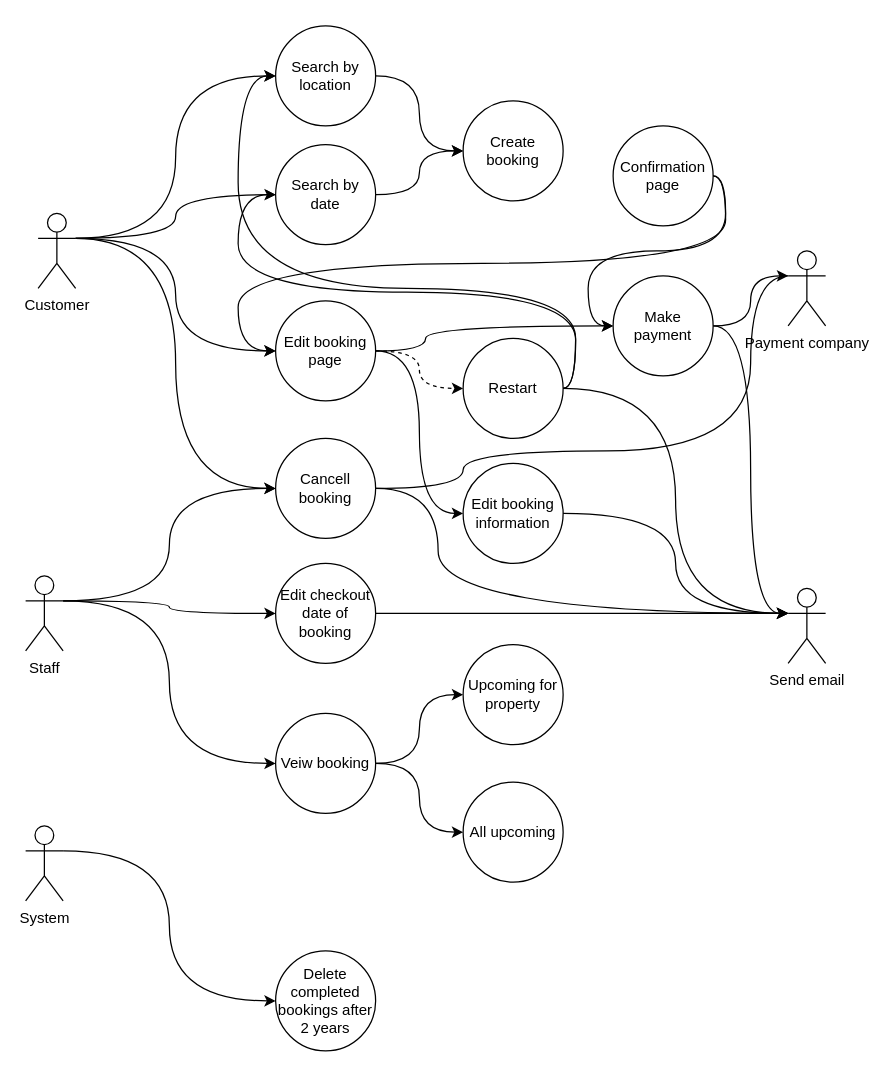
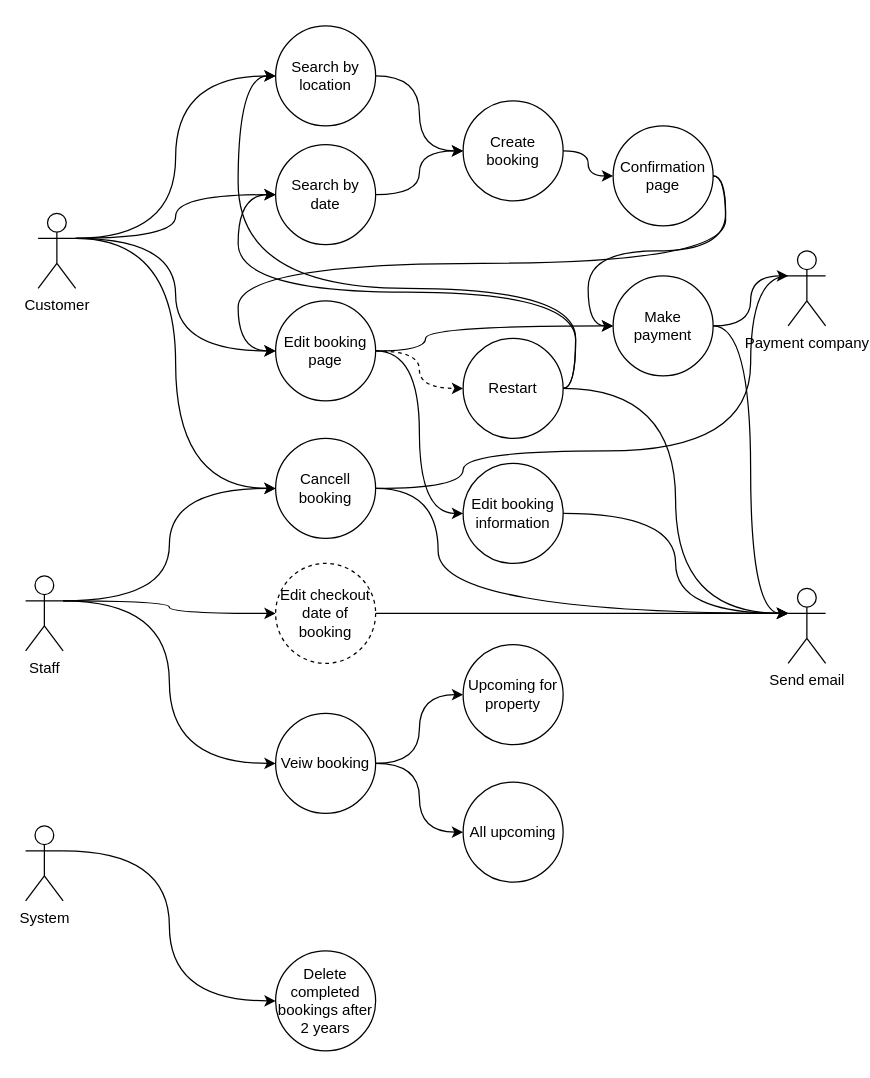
none -> (588, 160)
(211, 198) -> (210, 198)
(326, 613) -> (326, 613)
